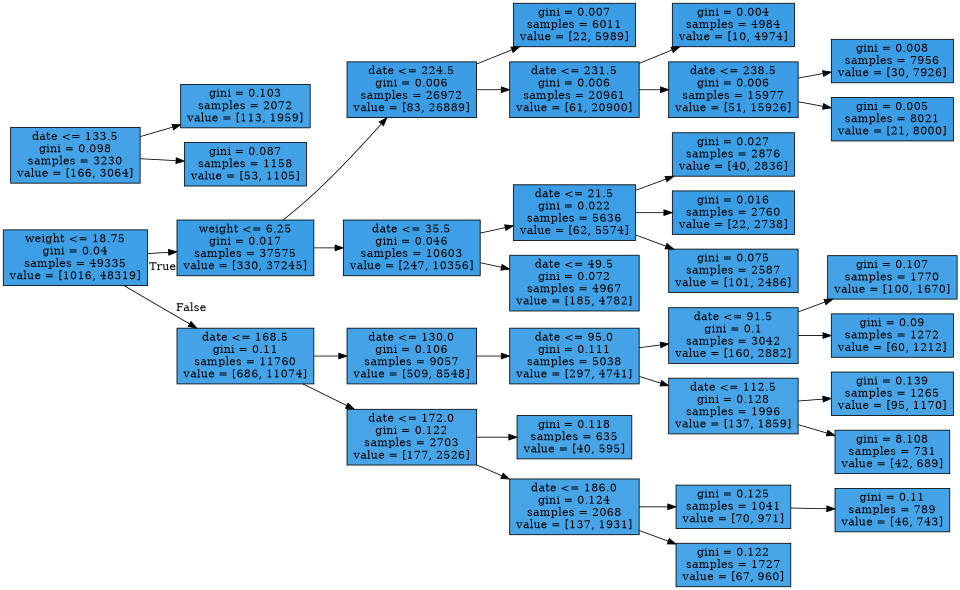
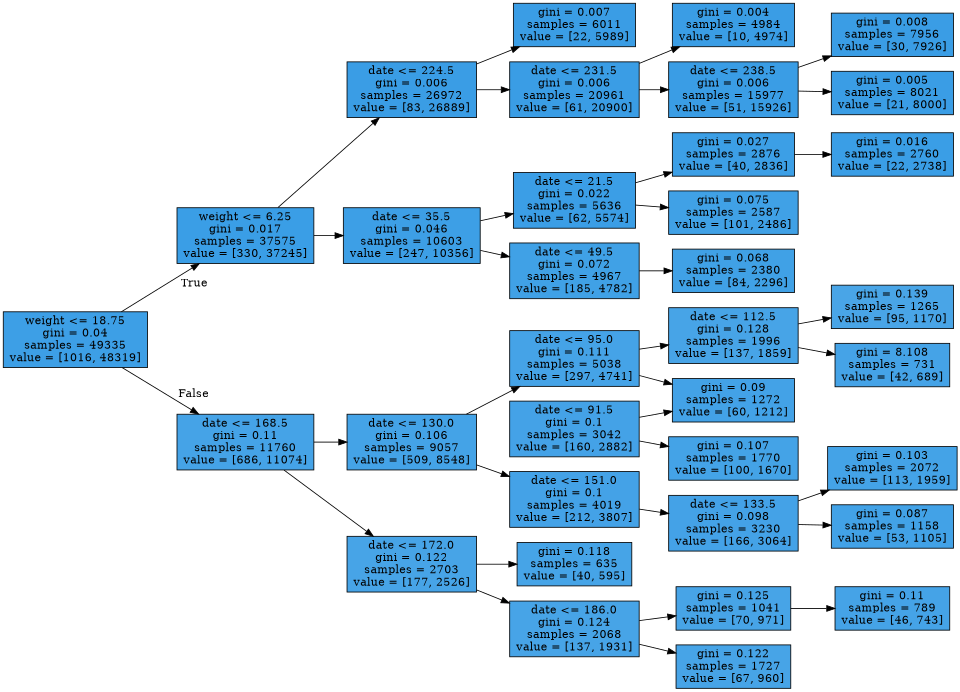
(650, 213) -> (809, 154)
none -> (733, 271)
(650, 346) -> (652, 379)
none -> (574, 499)
